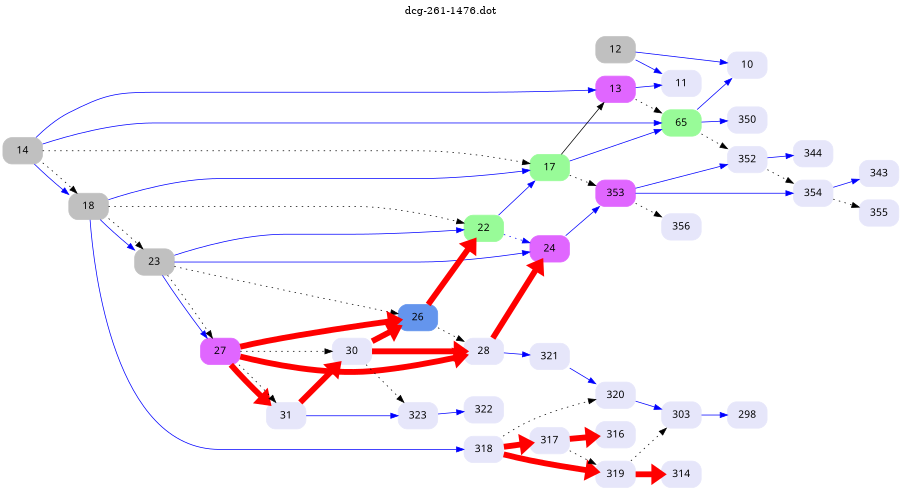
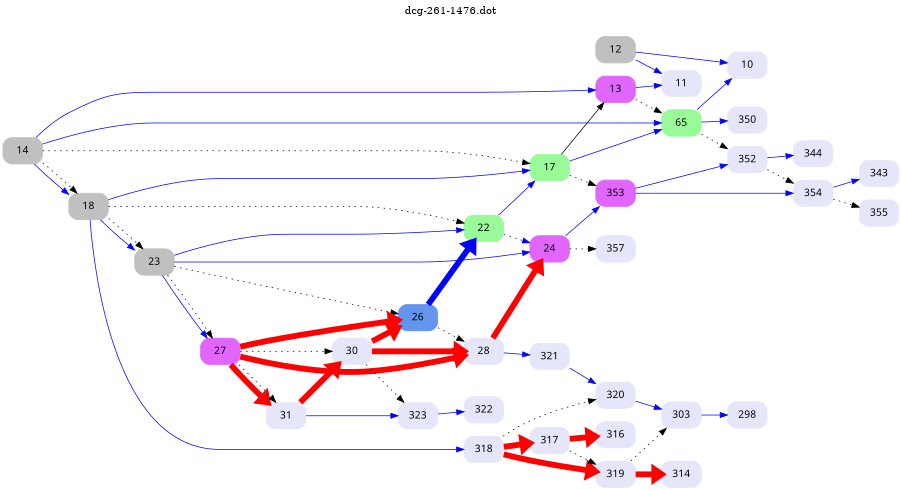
(681, 227) -> none
none -> (616, 249)
(449, 276) -> (449, 276)
